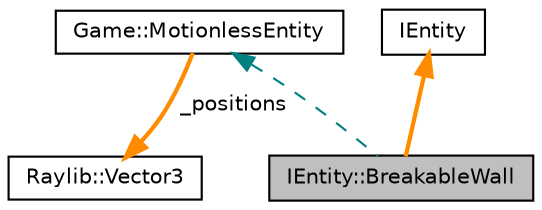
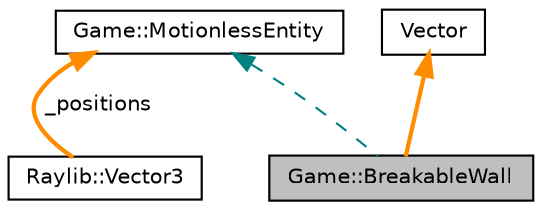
(433, 32) -> (433, 32)
(171, 100) -> (34, 109)
(401, 178) -> (401, 178)
